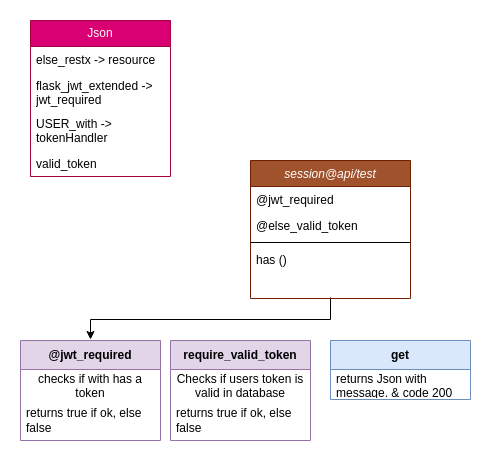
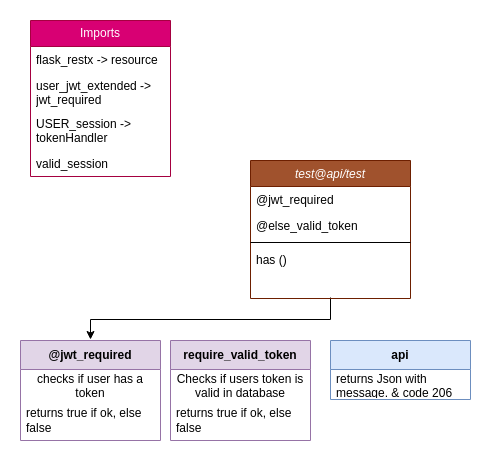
(101, 34) -> (101, 34)
(102, 68) -> (102, 68)
(102, 94) -> (102, 94)
(102, 132) -> (102, 132)
(70, 165) -> (76, 165)
(330, 174) -> (330, 174)
(401, 356) -> (401, 356)
(402, 385) -> (402, 385)
(91, 386) -> (91, 386)
